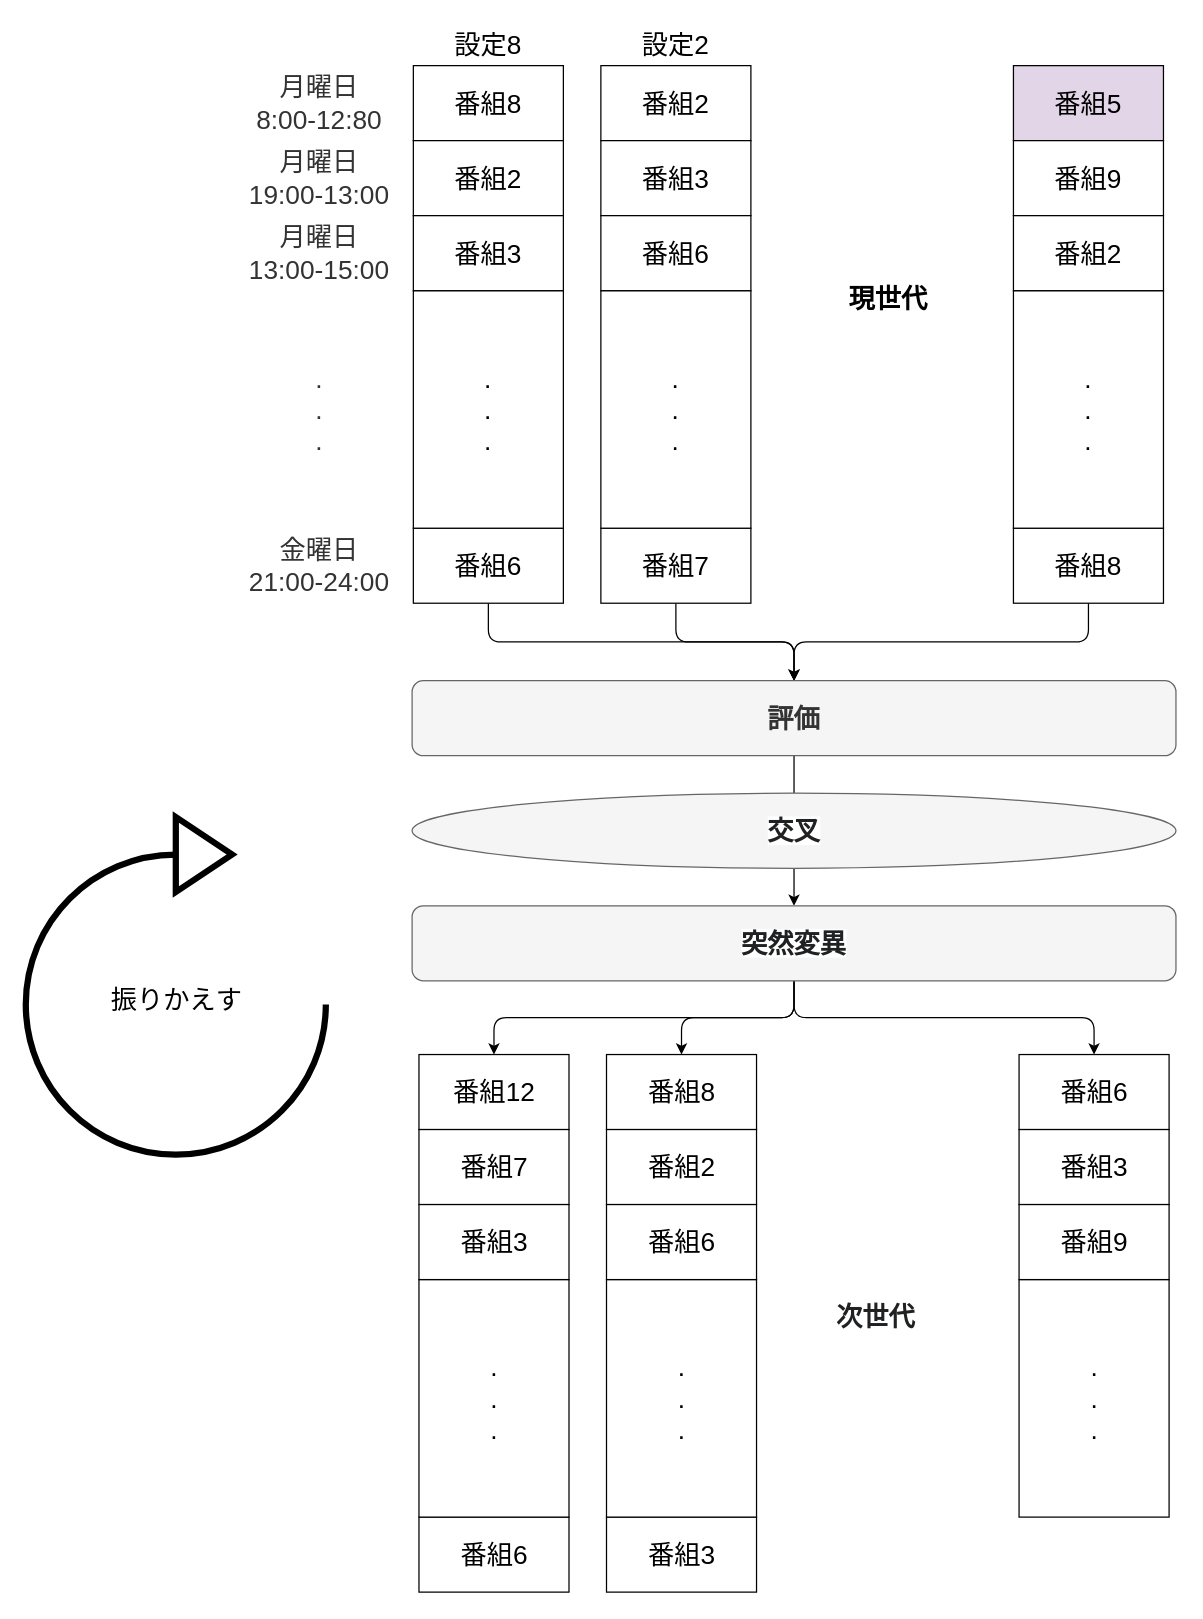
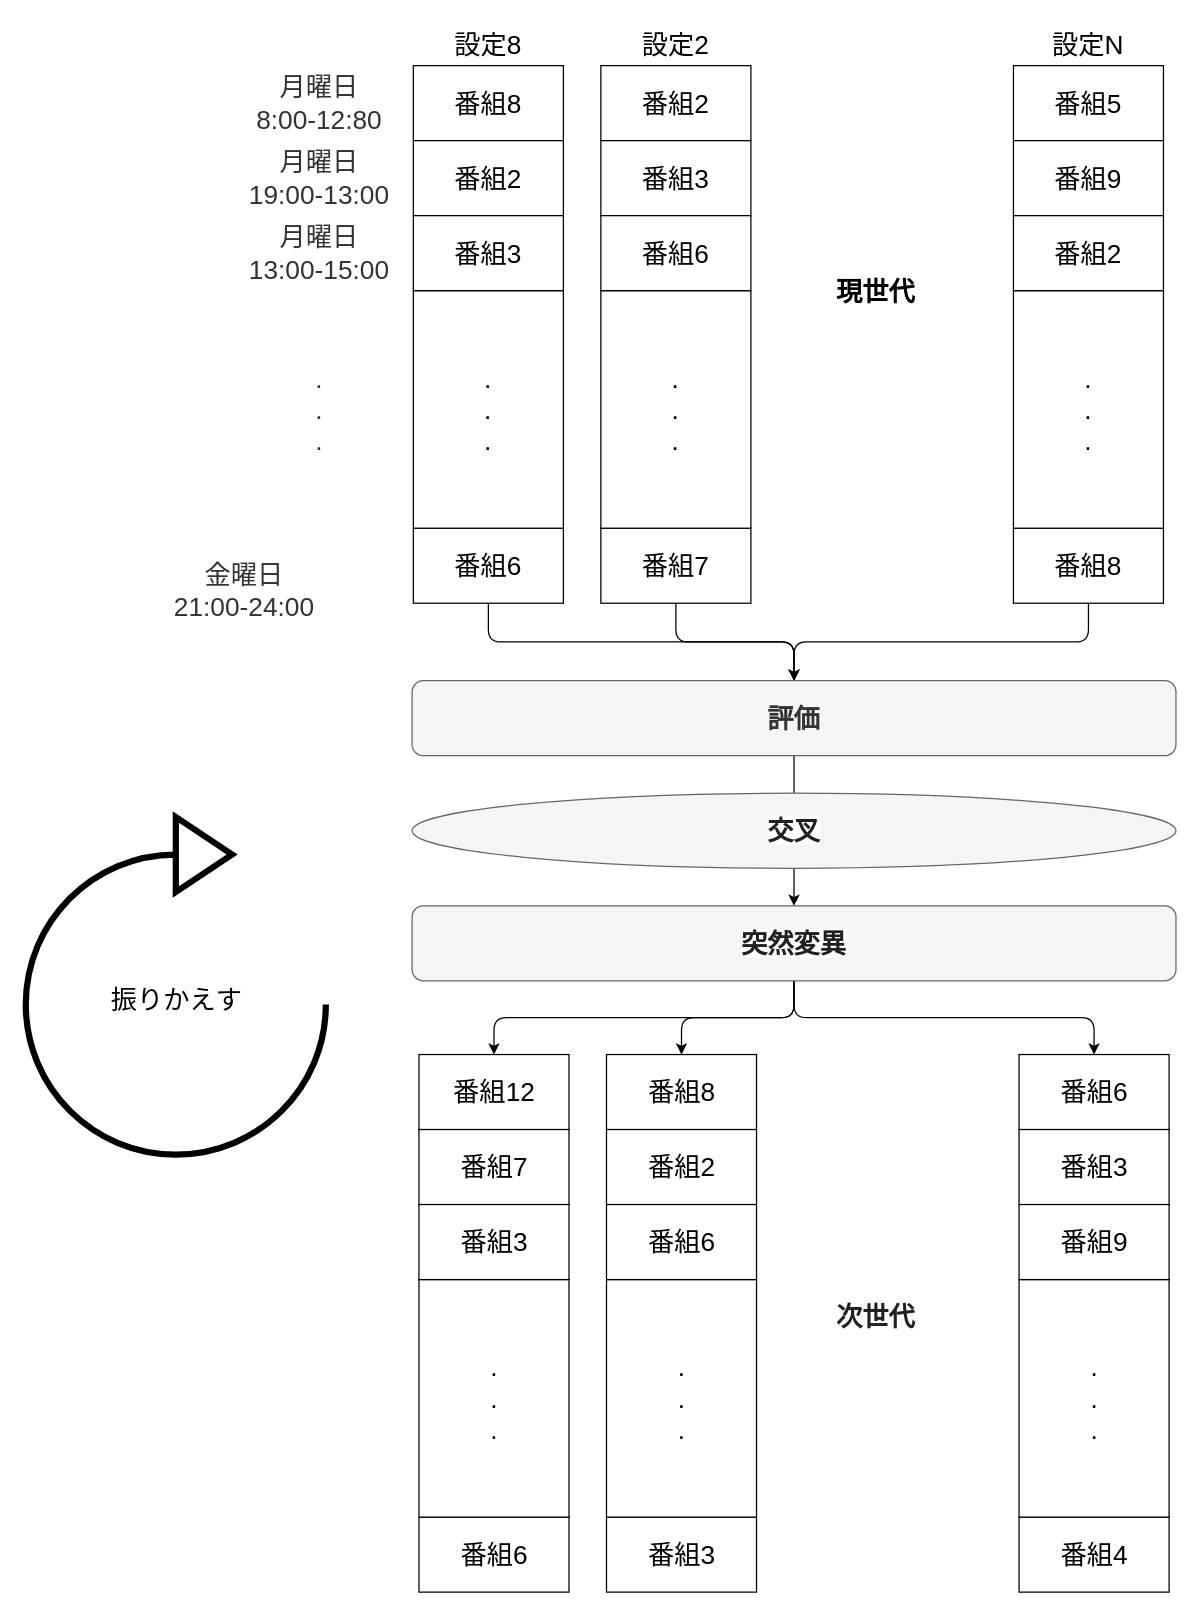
none -> (1088, 44)
(1088, 103) -> (1088, 103)
(888, 298) -> (876, 292)
(319, 566) -> (244, 591)
none -> (1094, 1554)
